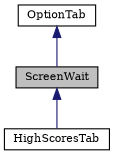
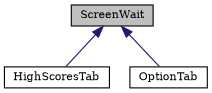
(57, 52) -> (144, 51)
